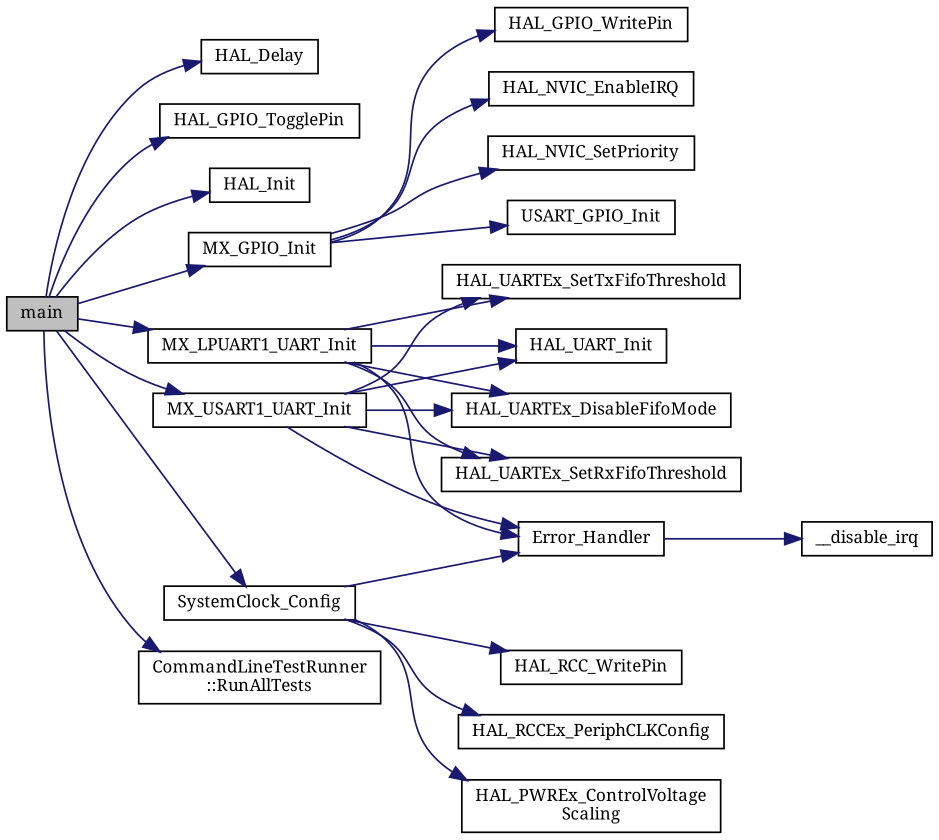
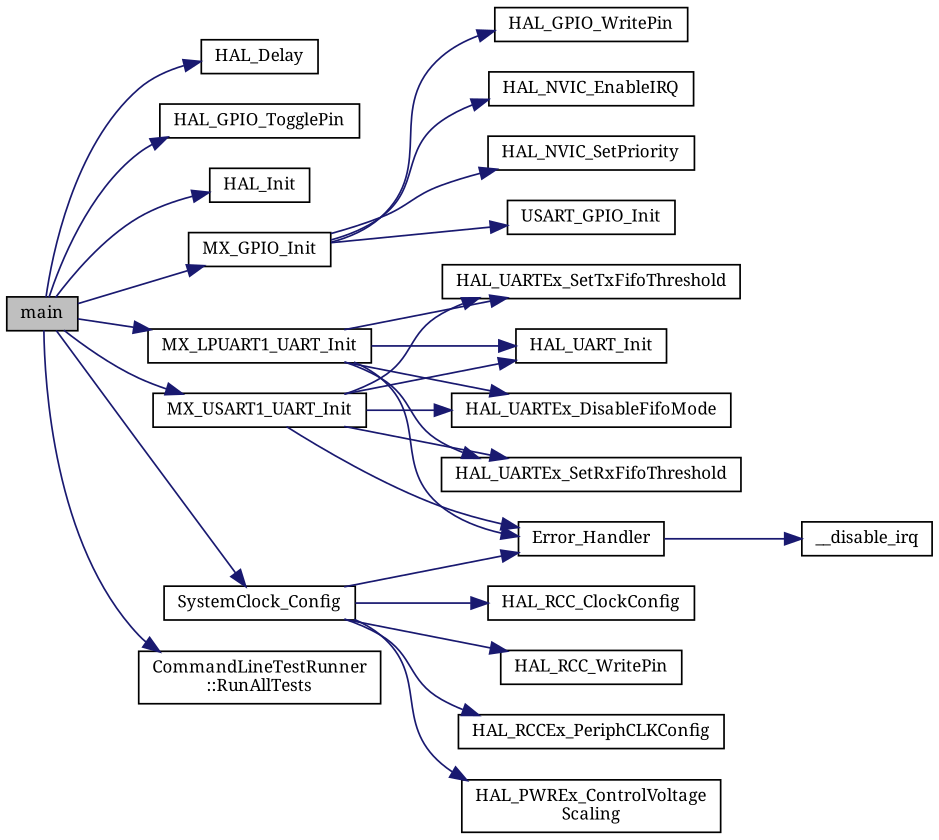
none -> (591, 603)
